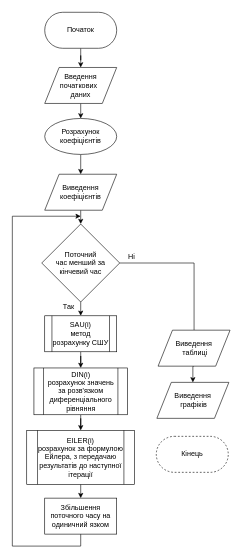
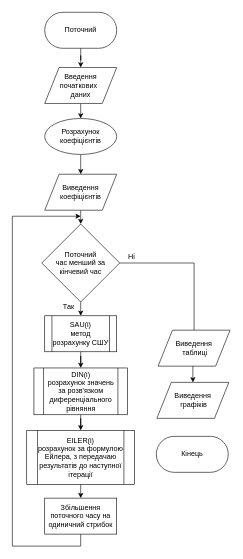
(81, 30) -> (81, 30)
(192, 455) -> (192, 455)
(81, 516) -> (81, 516)
